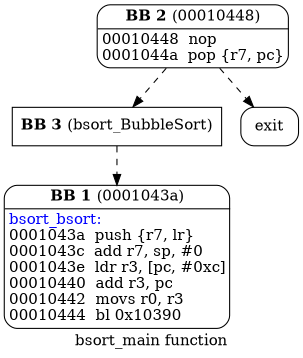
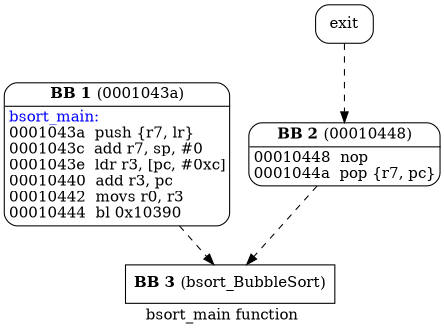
(233, 84) -> (344, 78)
(117, 160) -> (193, 241)
(56, 219) -> (54, 117)
